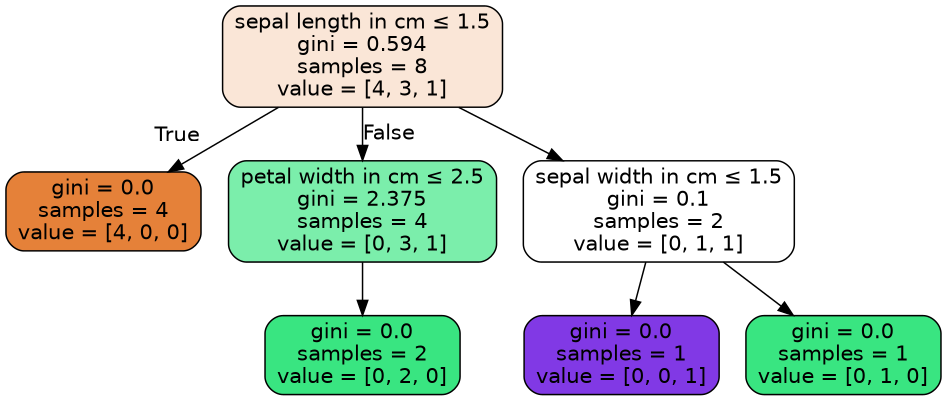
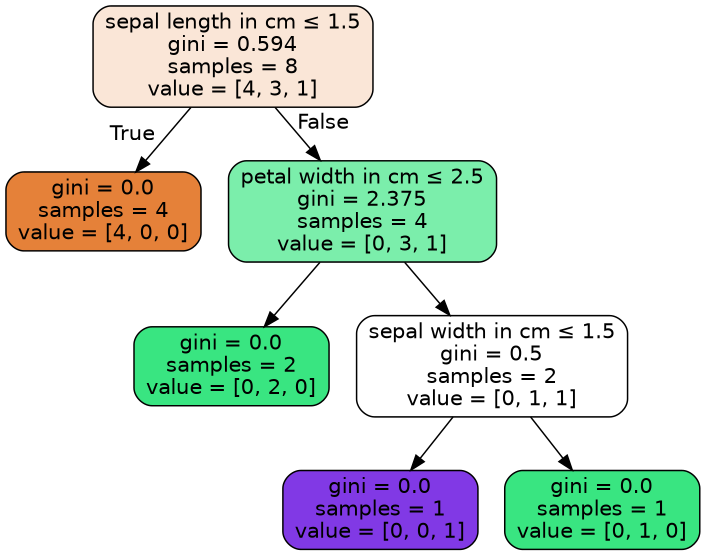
(504, 131) -> (422, 283)
(659, 200) -> (492, 354)
